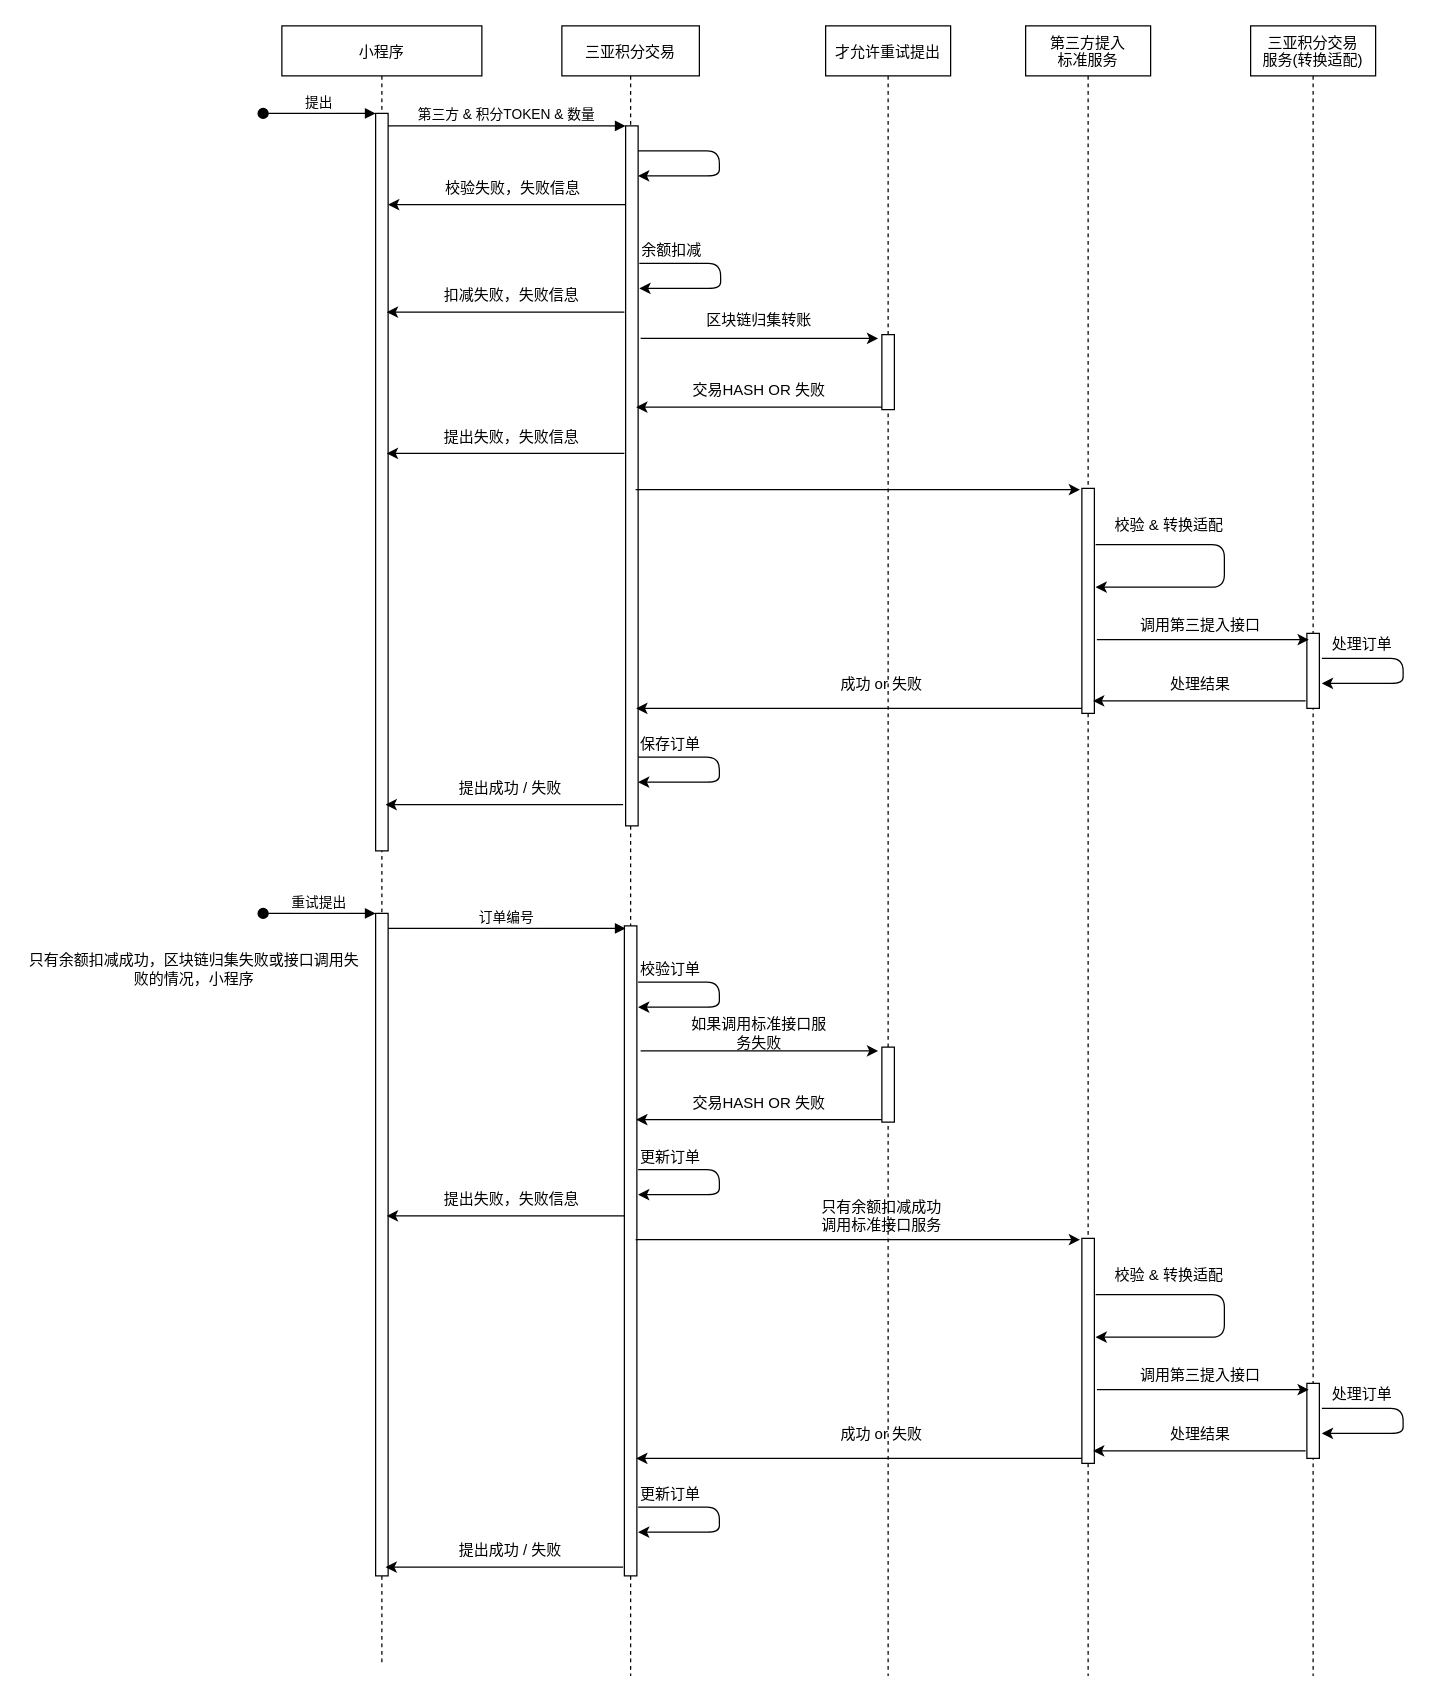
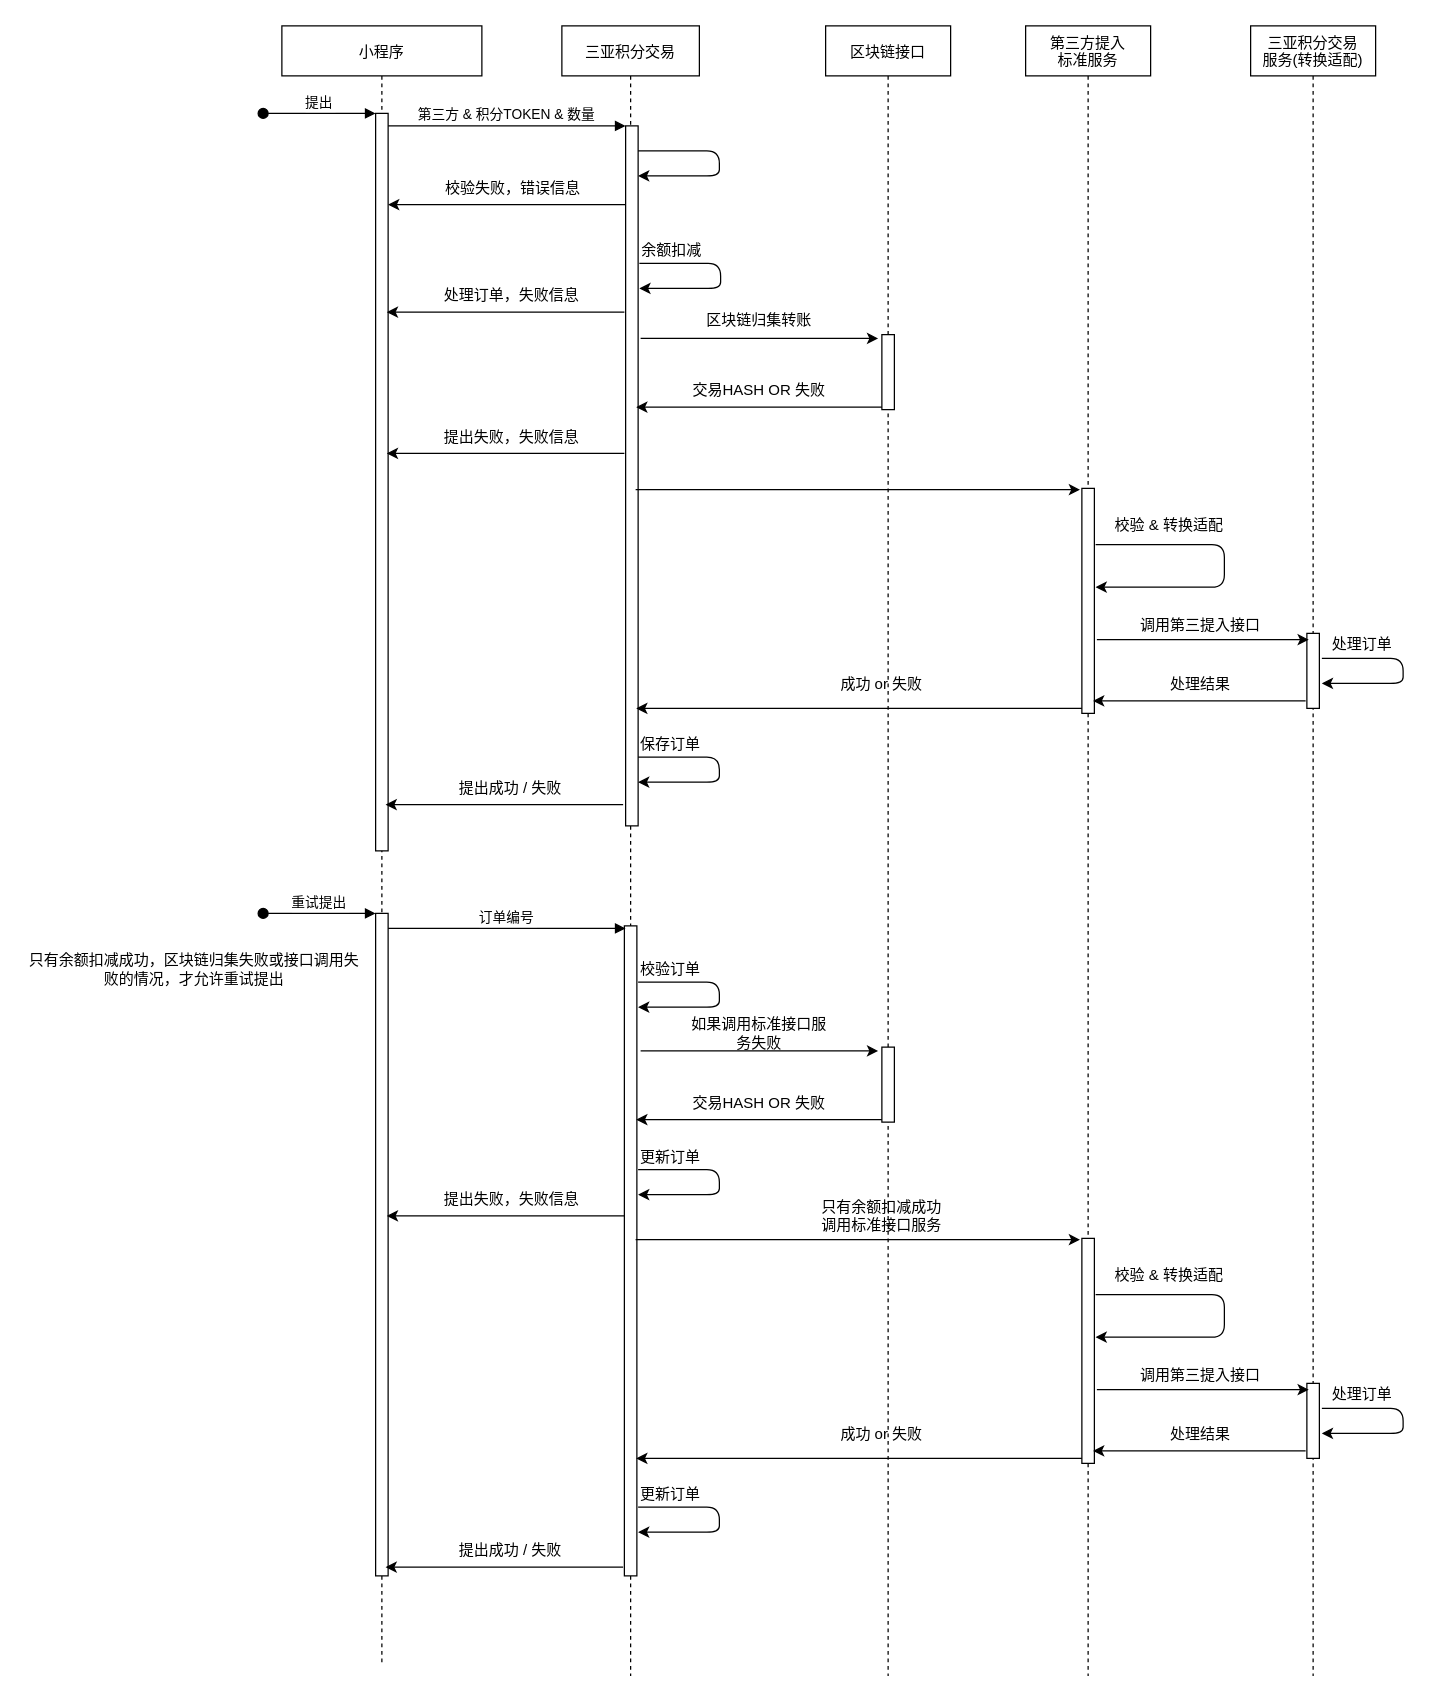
(888, 51) -> (888, 51)
(513, 188) -> (513, 188)
(512, 296) -> (512, 296)
(194, 969) -> (194, 969)
